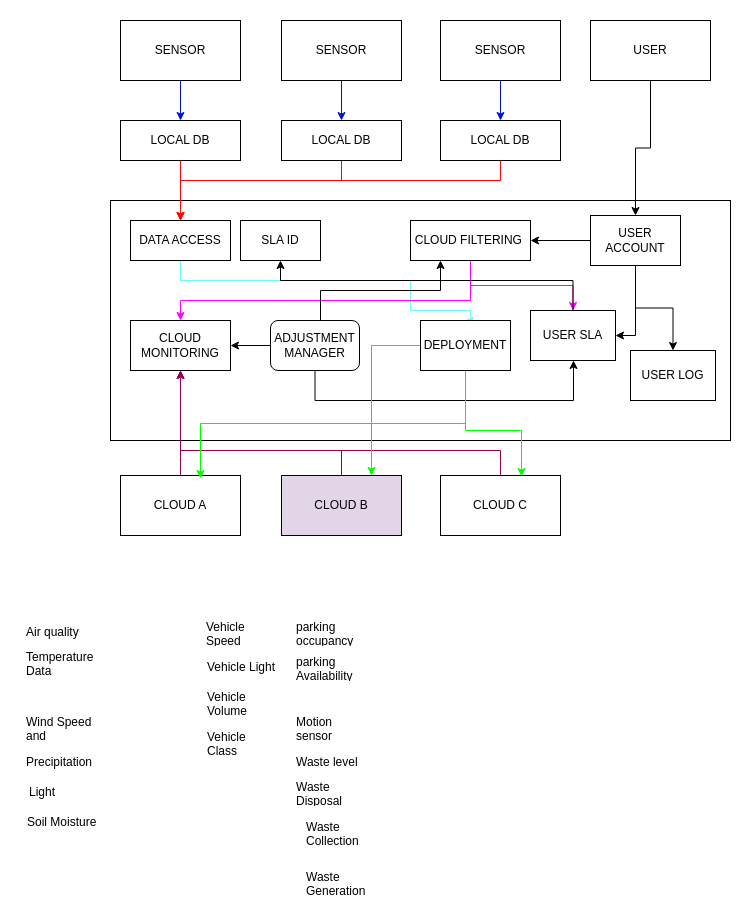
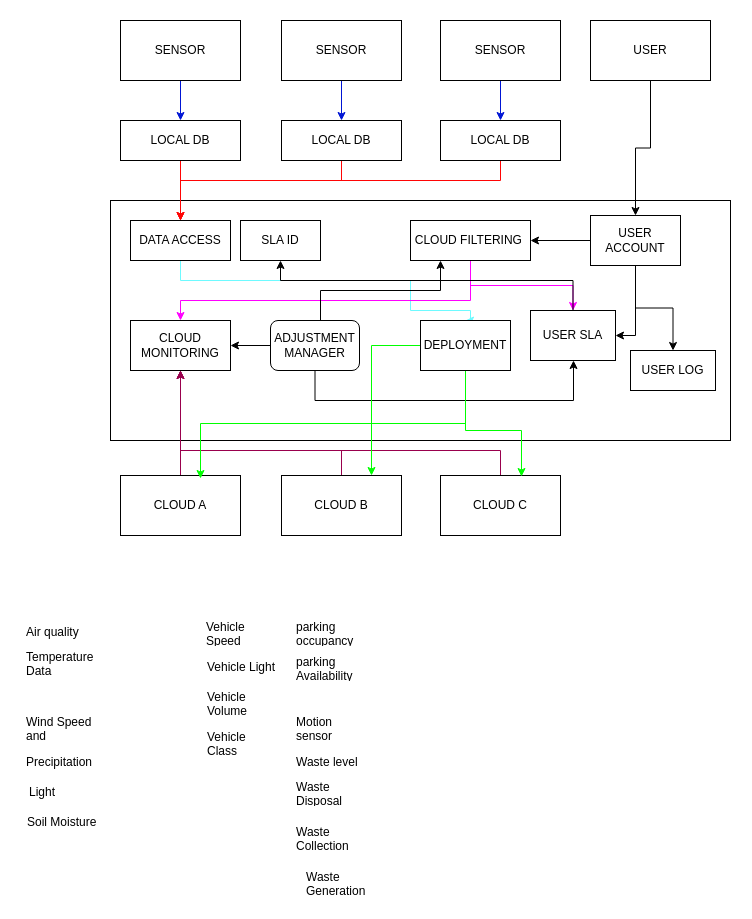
(673, 376) -> (673, 371)
(342, 506) -> (342, 506)
(341, 833) -> (331, 838)
